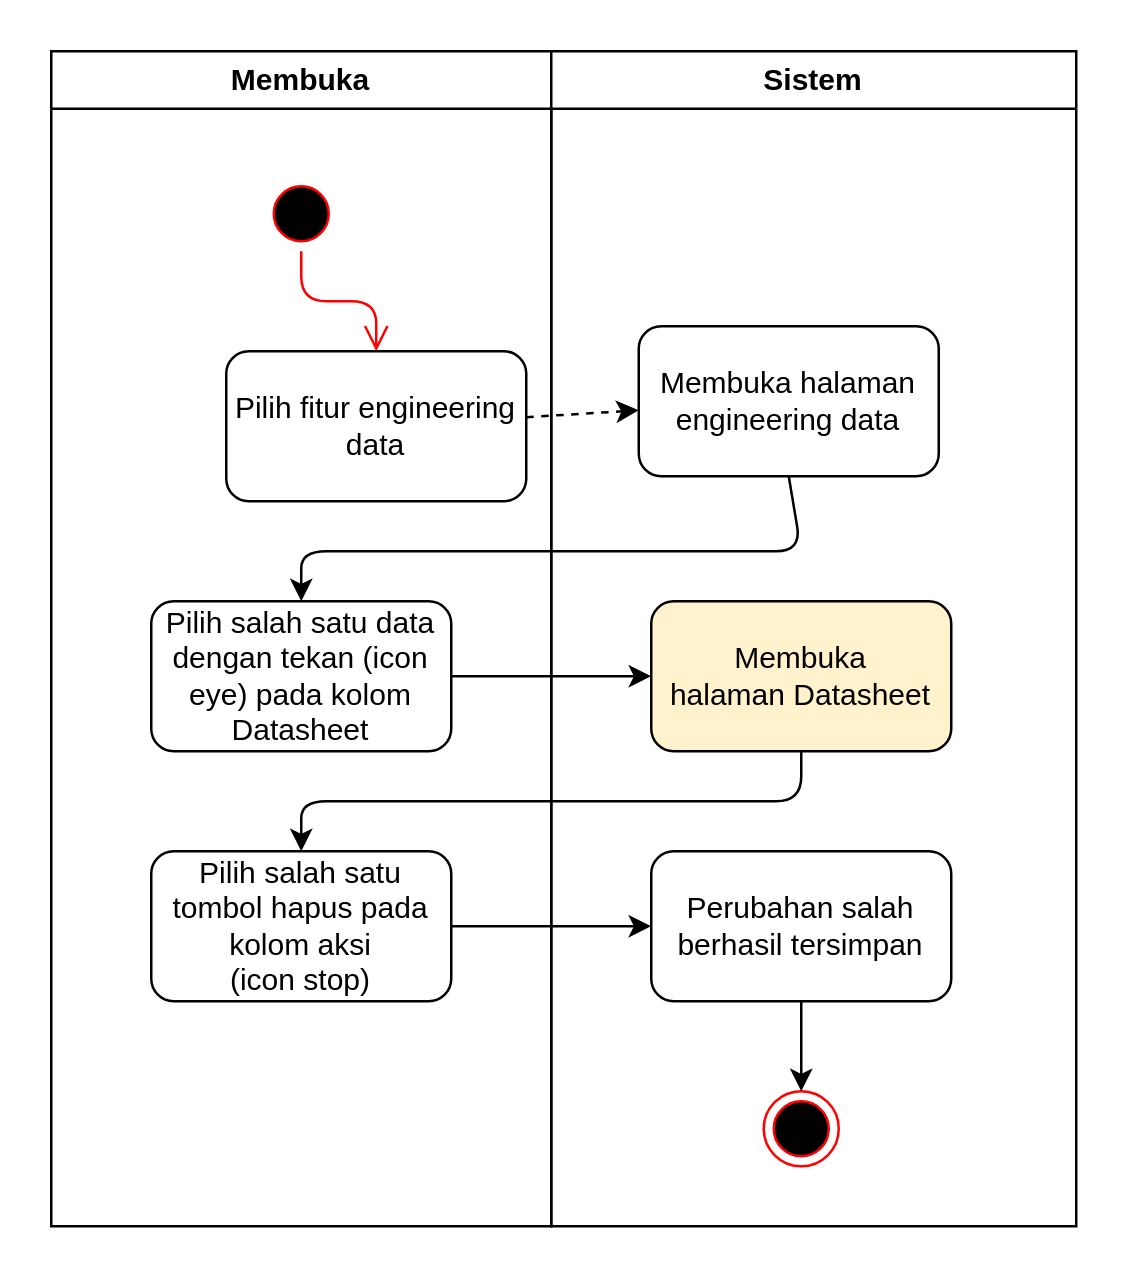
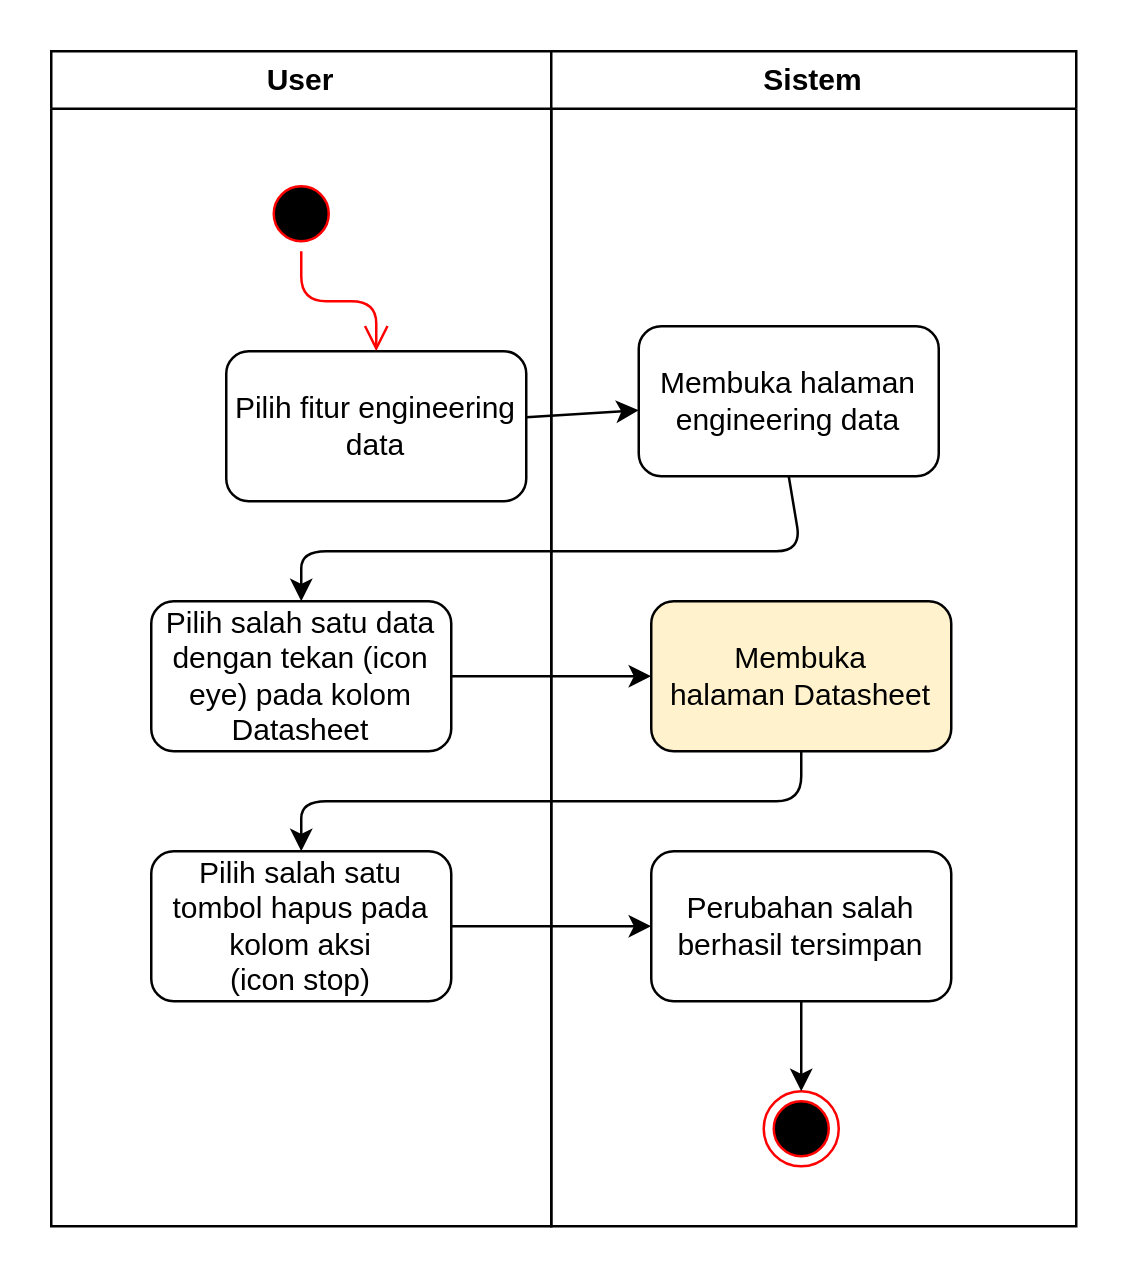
(301, 81) -> (301, 81)
(587, 413) -> (587, 413)
